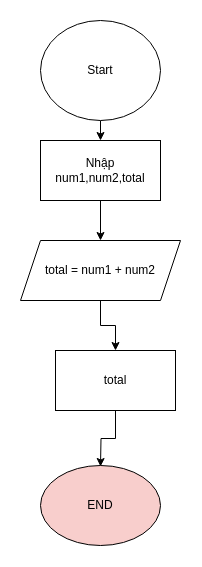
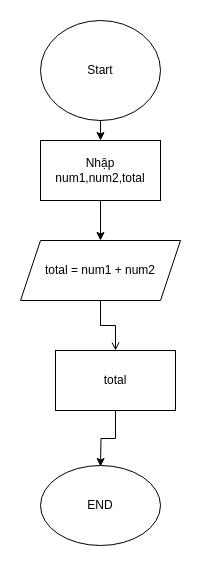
(116, 342) -> (116, 343)
(101, 506) -> (101, 506)
